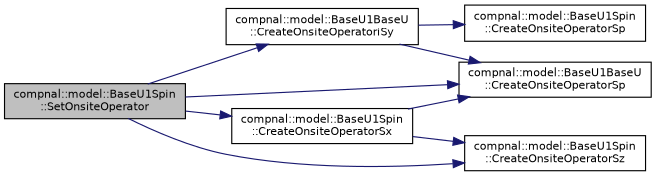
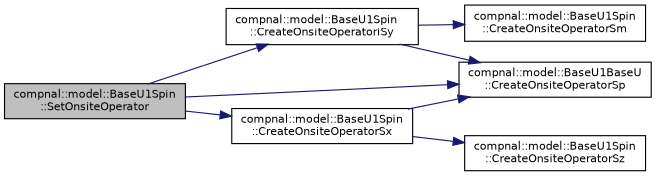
(555, 23) -> (555, 23)
(322, 27) -> (322, 27)
(287, 163) -> none
